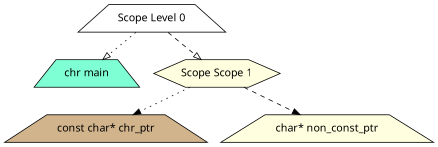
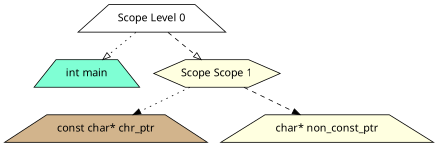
(87, 73) -> (87, 73)
